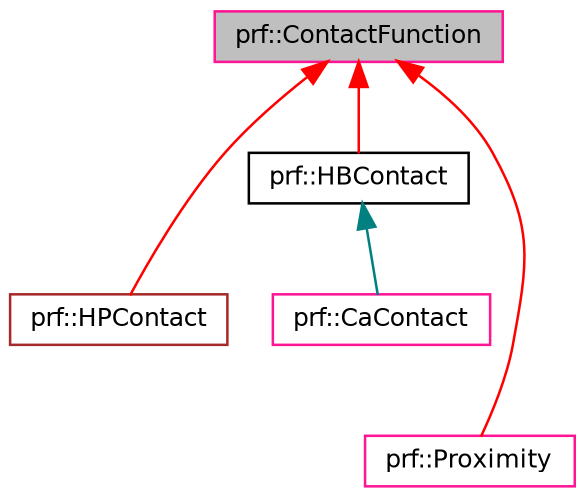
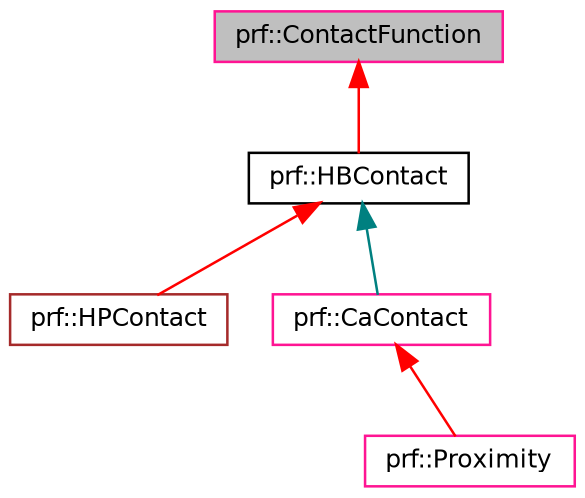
(206, 176) -> (227, 255)
(524, 241) -> (433, 401)
